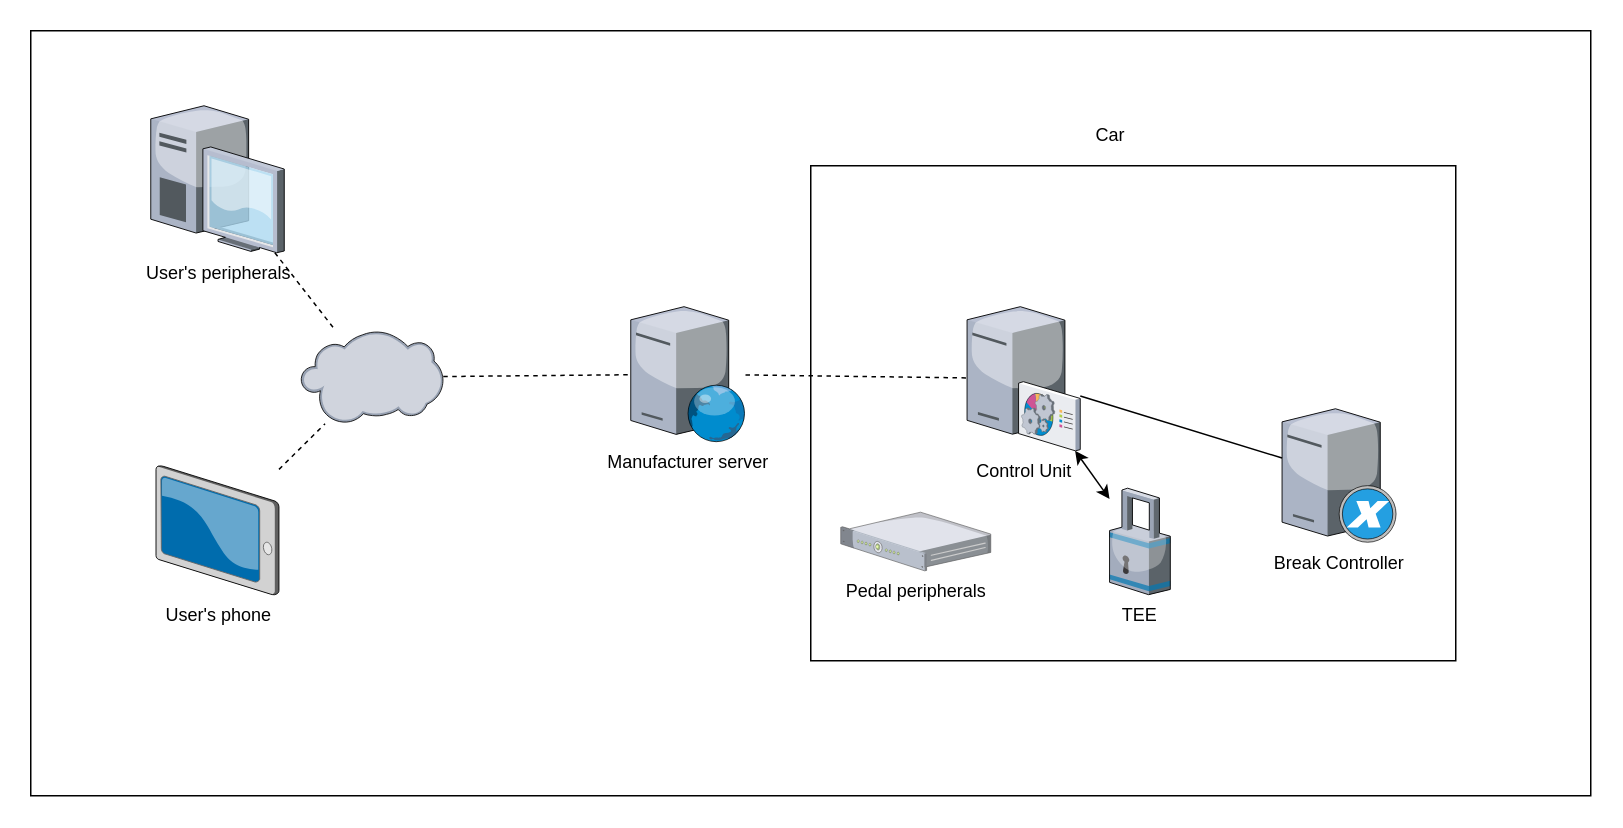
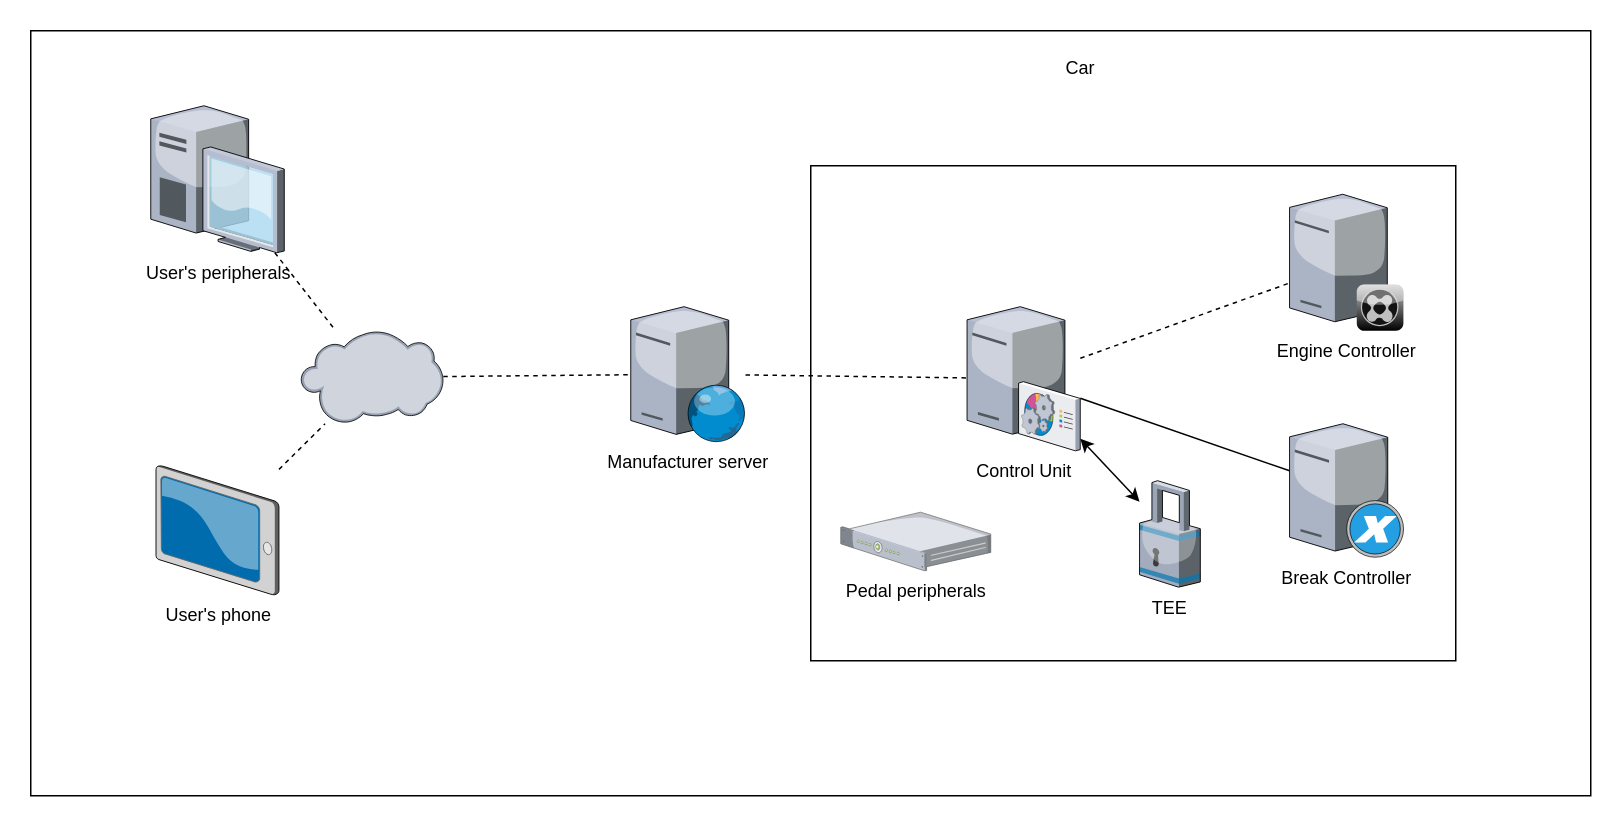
(1110, 136) -> (1080, 68)
none -> (1347, 263)
none -> (1183, 321)
(1339, 476) -> (1347, 491)
(1140, 541) -> (1170, 534)
